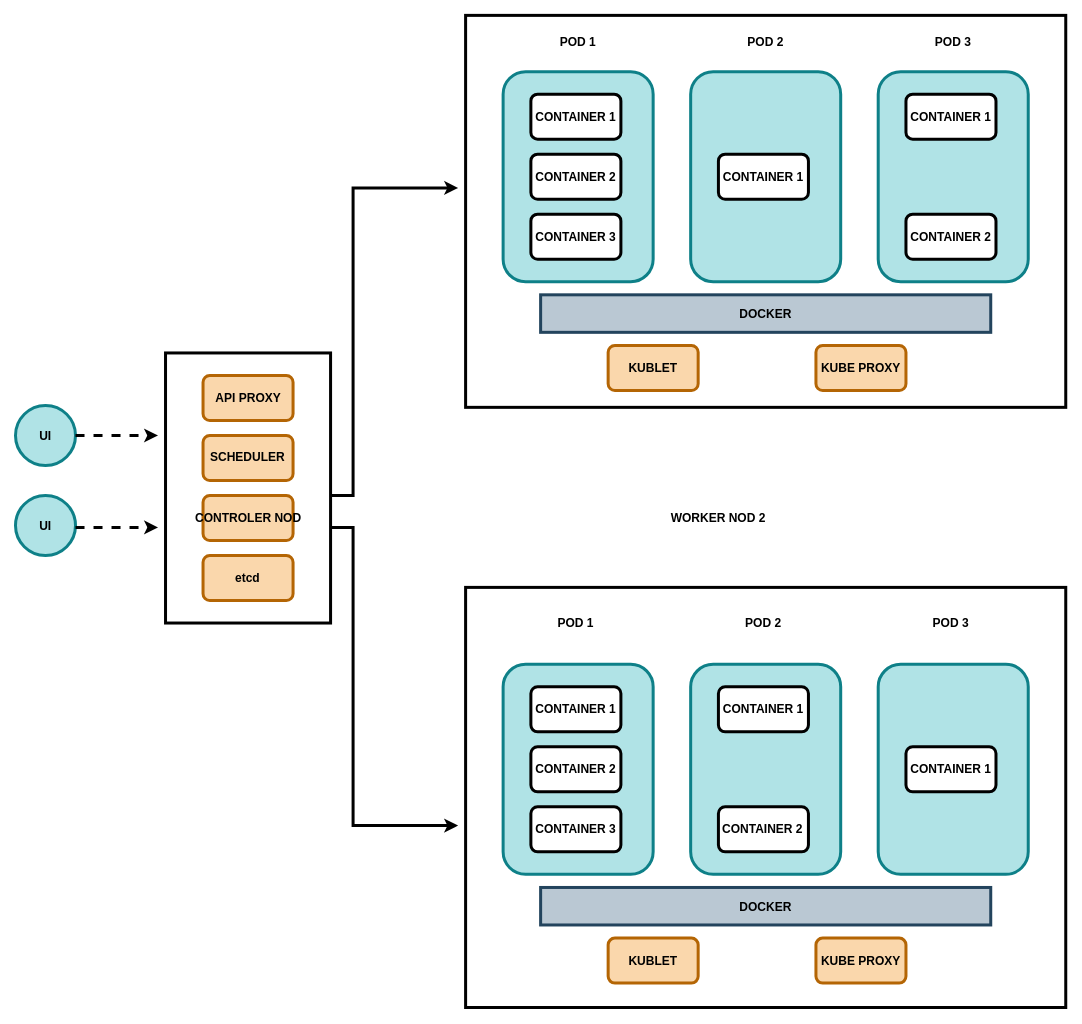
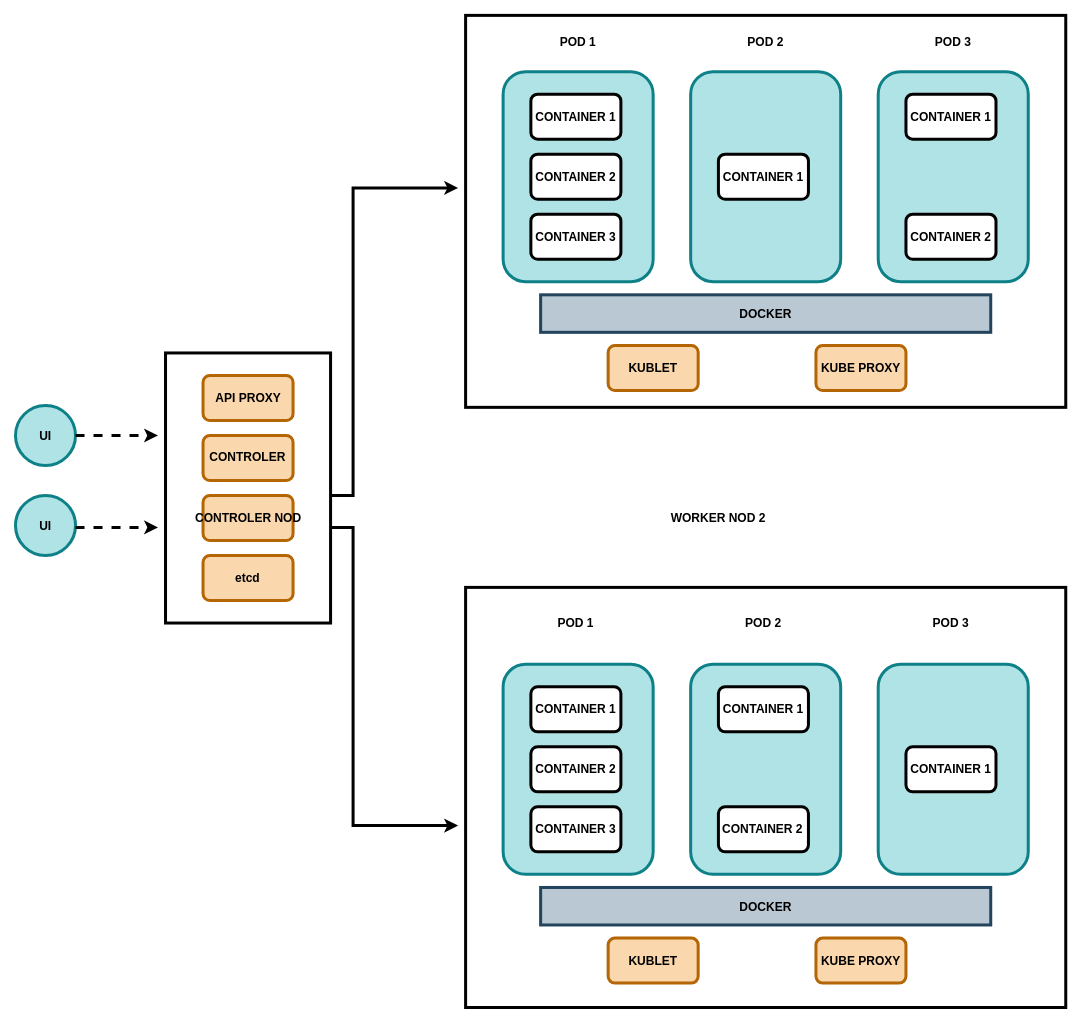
(248, 456) -> (248, 456)
